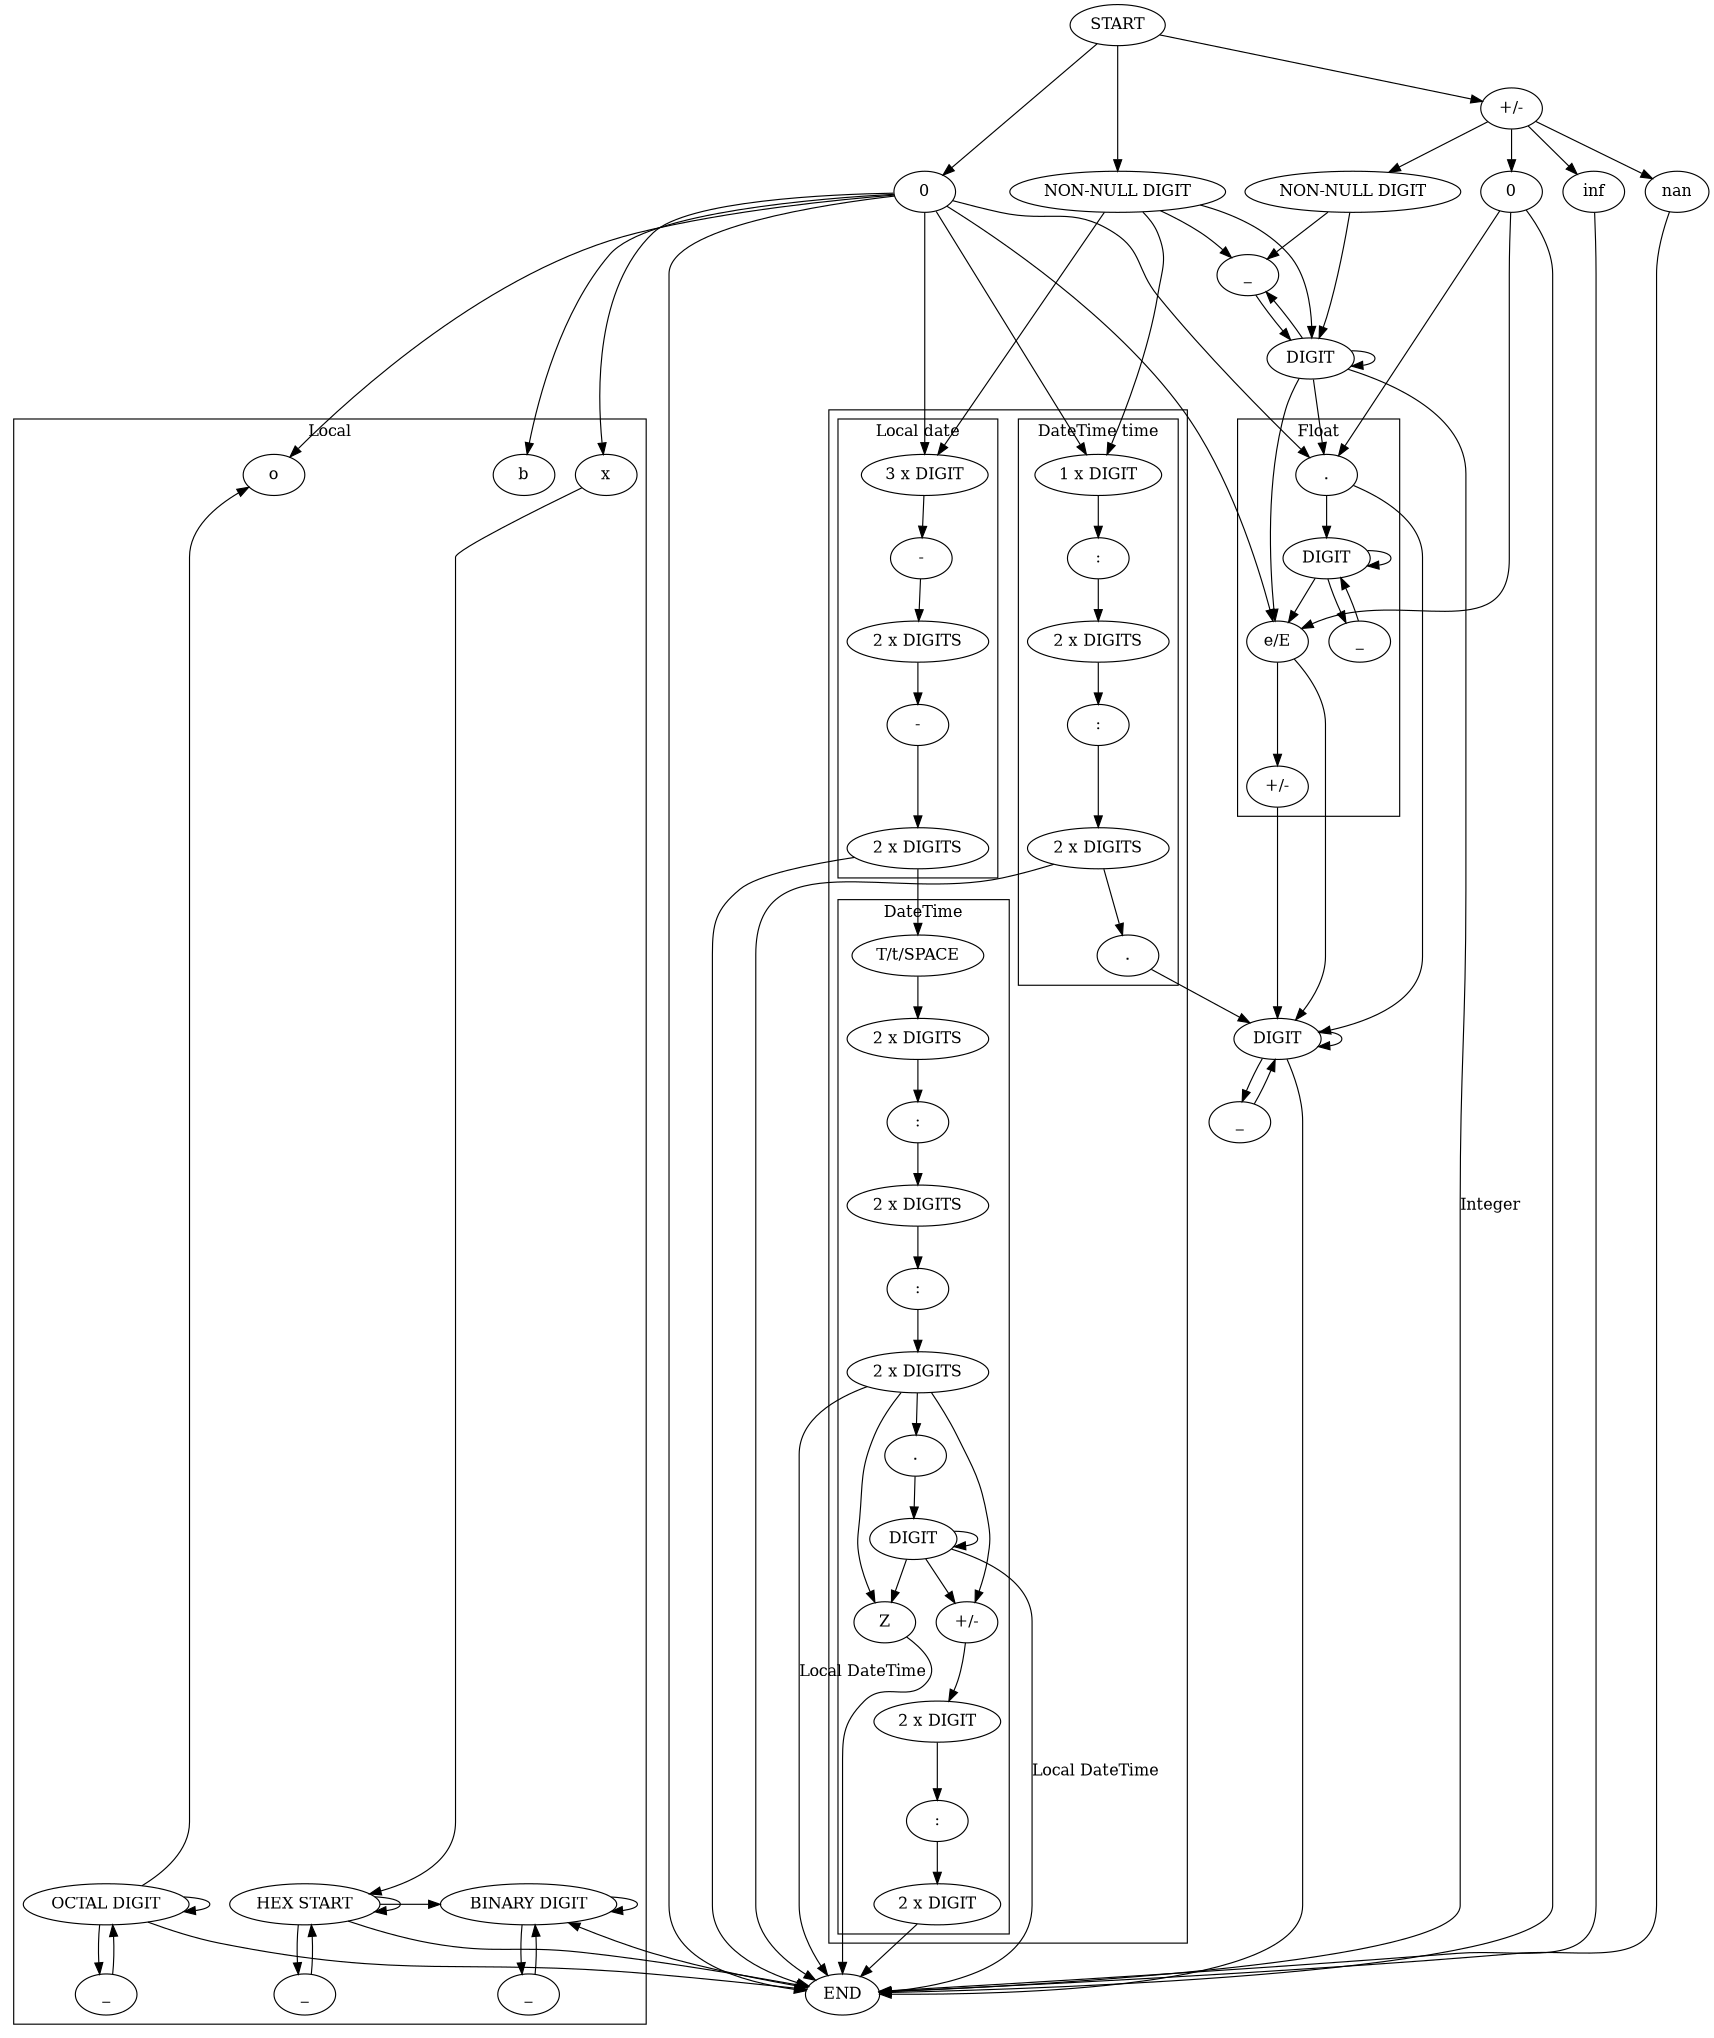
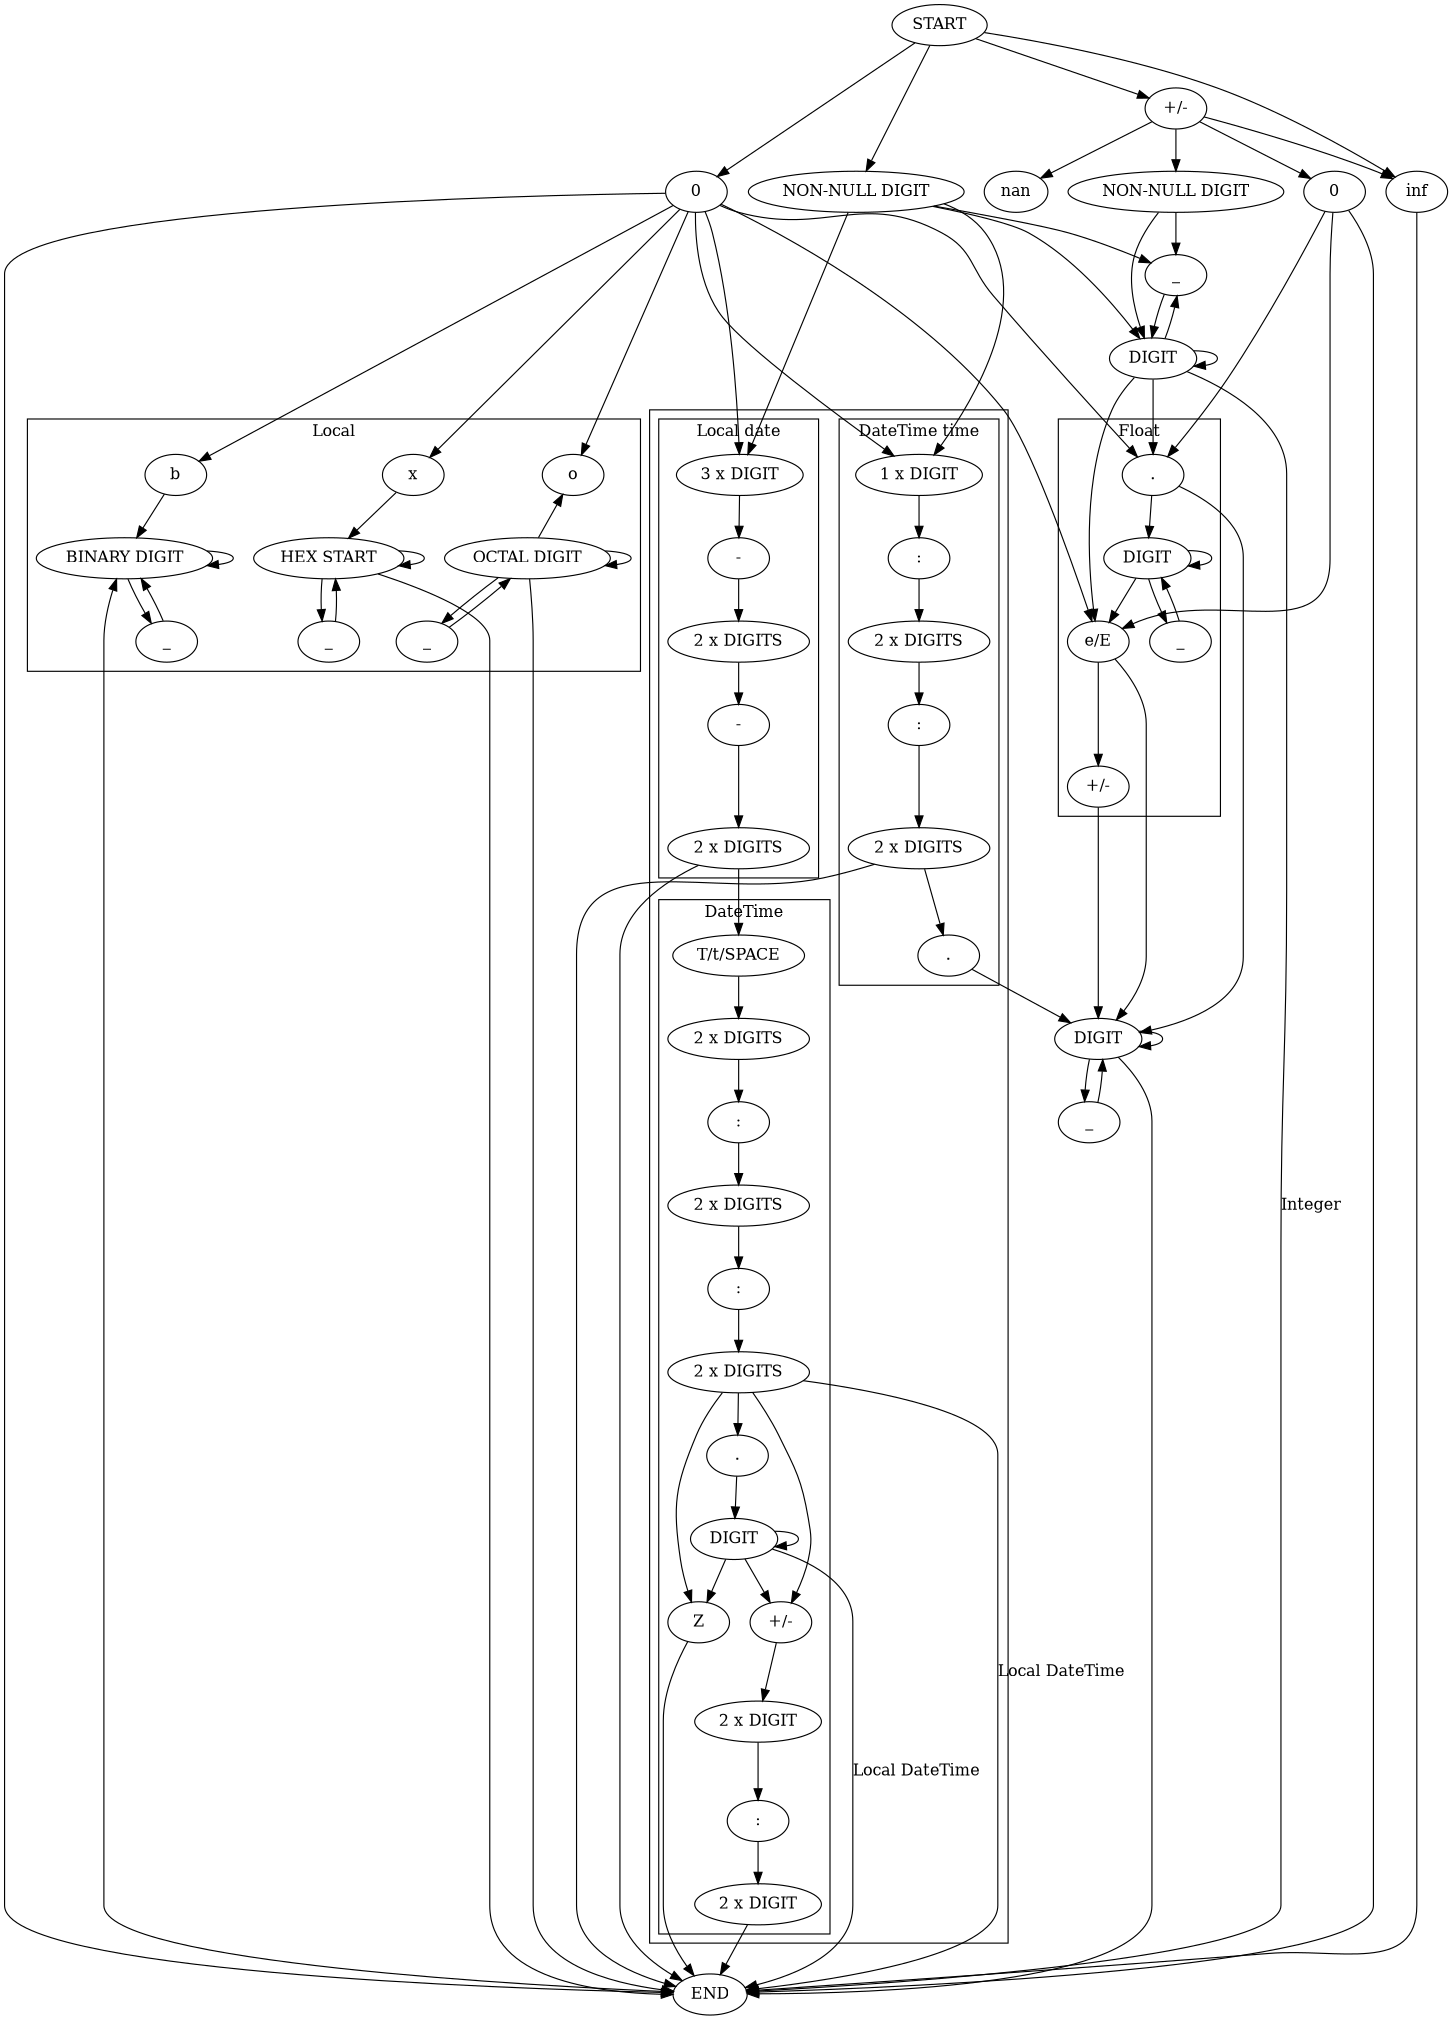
none -> (1192, 80)
(1657, 1455) -> none
(408, 1904) -> (154, 511)
